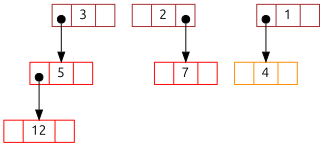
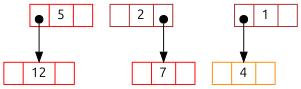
(83, 15) -> none
